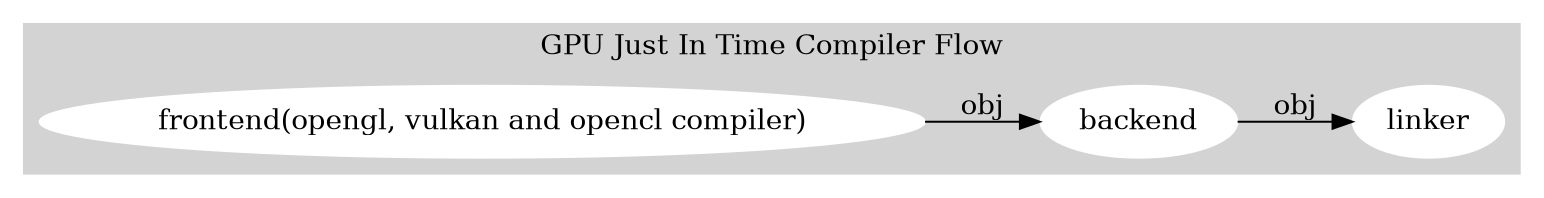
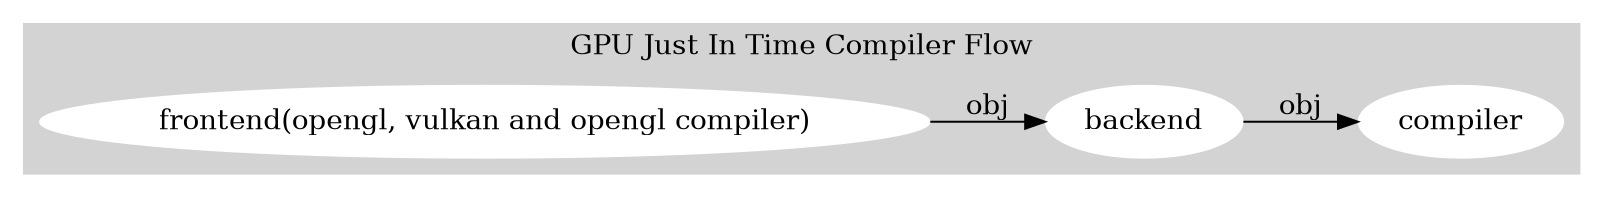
(482, 122) -> (485, 122)
(1429, 122) -> (1461, 122)
